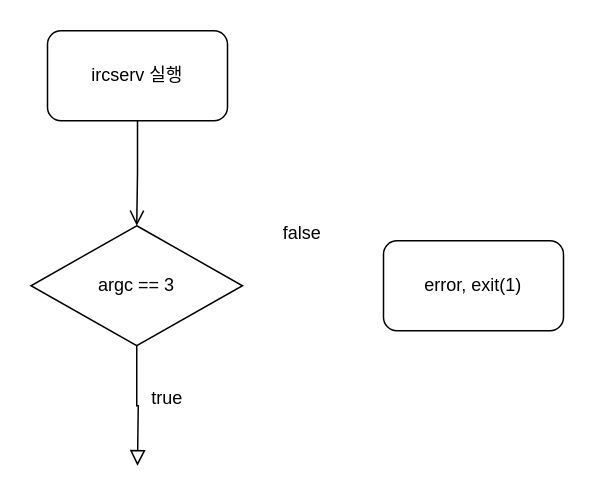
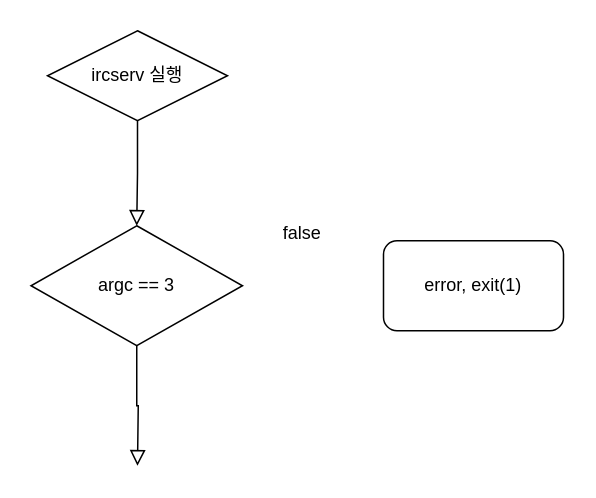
(137, 76) -> (137, 76)
(137, 215) -> (137, 209)
(167, 398) -> none
